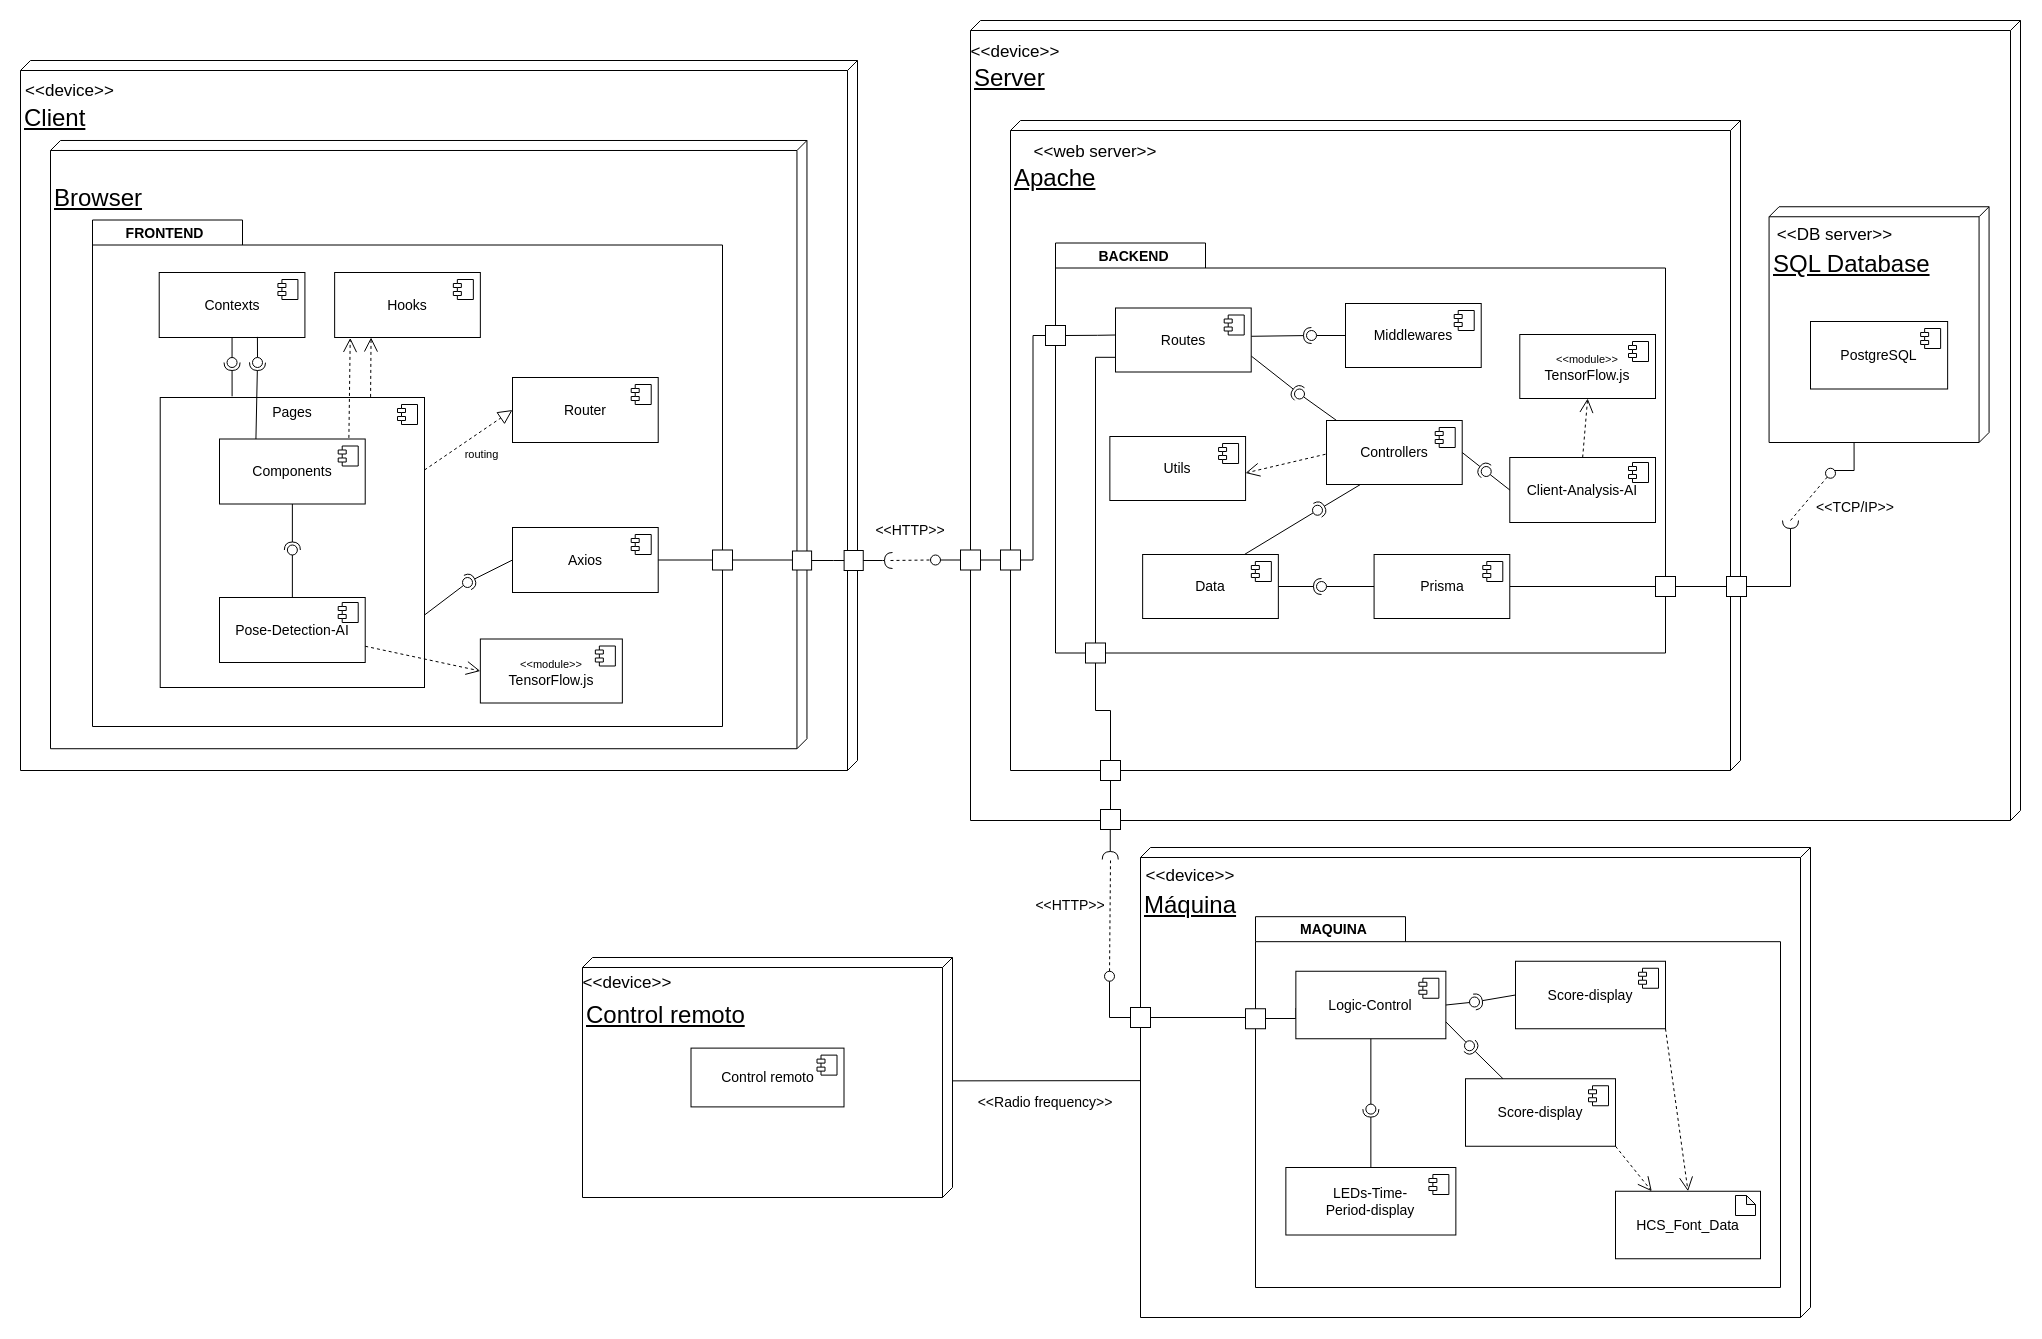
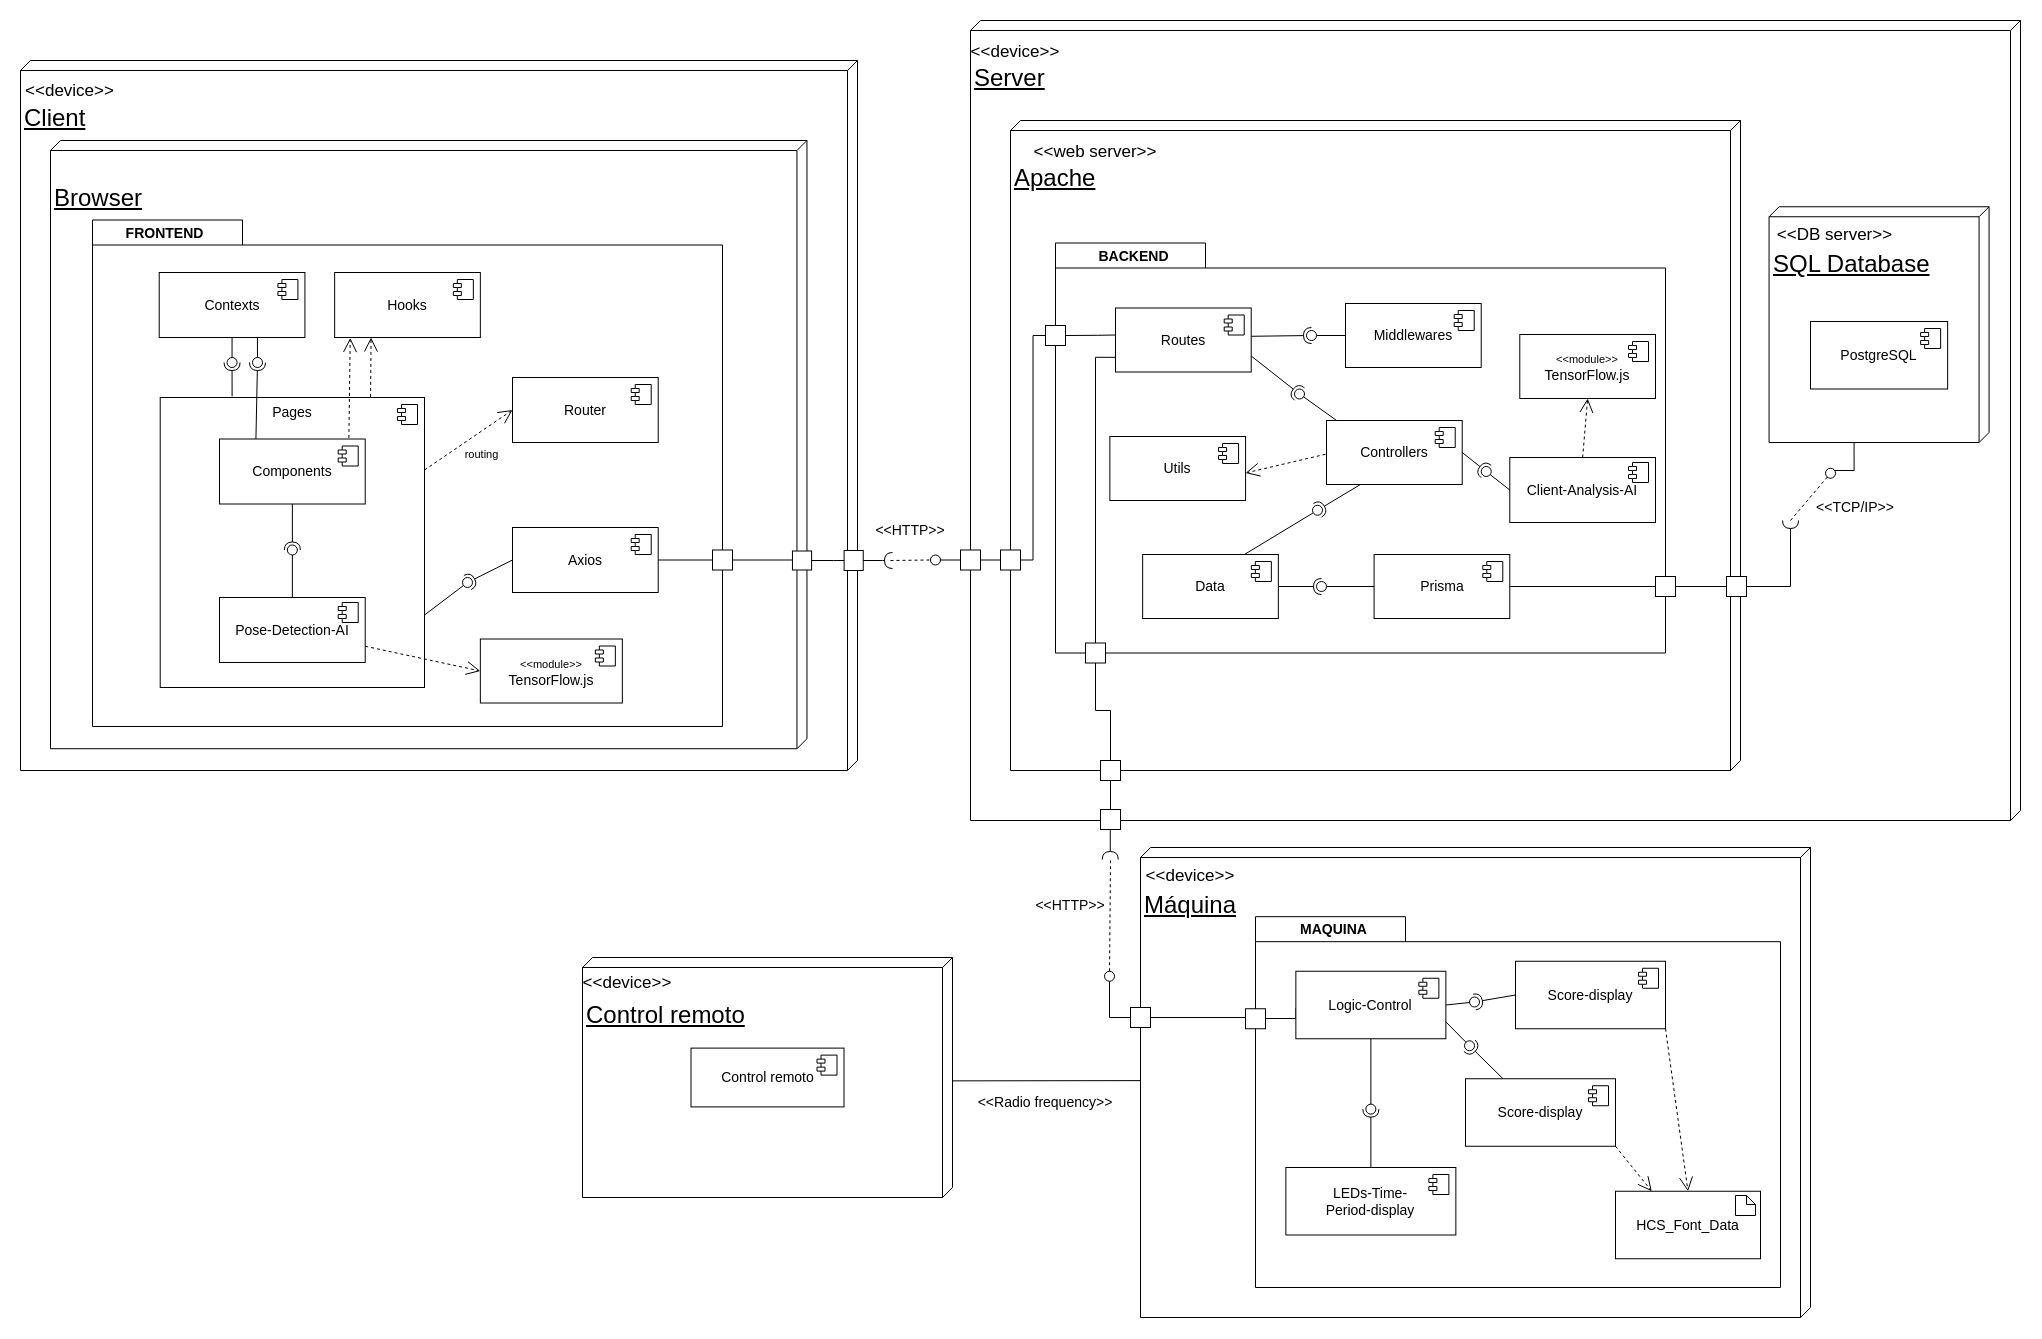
(500, 419) -> (505, 415)
